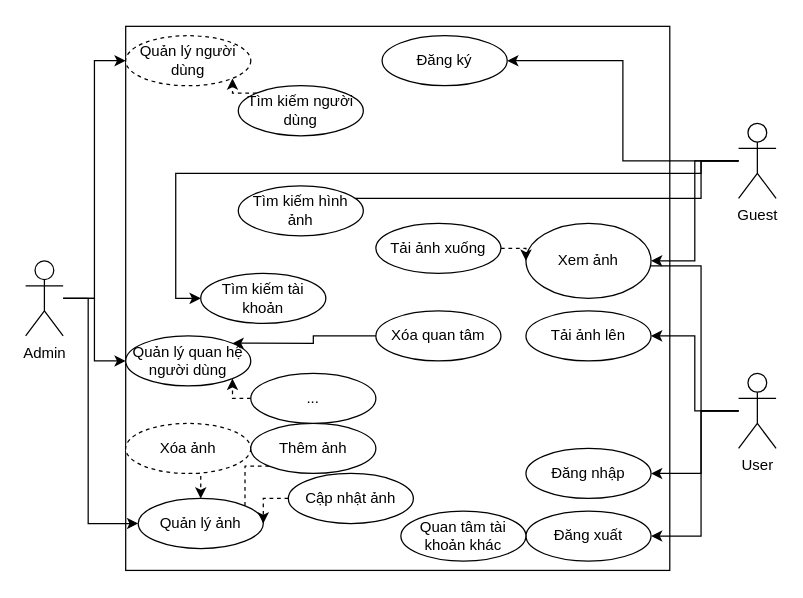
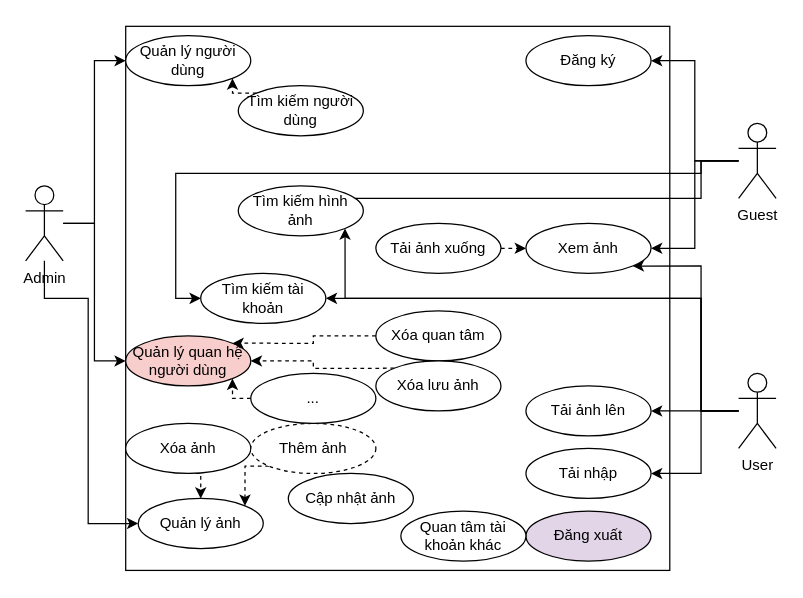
(188, 61) -> (188, 61)
(444, 61) -> (588, 61)
(588, 261) -> (588, 248)
none -> (345, 266)
(44, 298) -> (44, 223)
none -> (338, 298)
(588, 336) -> (588, 411)
(310, 343) -> (310, 343)
(188, 361) -> (188, 361)
none -> (323, 368)
none -> (438, 386)
(188, 448) -> (188, 448)
(313, 448) -> (313, 448)
(588, 473) -> (588, 473)
(267, 498) -> none
(245, 499) -> (245, 495)
(701, 526) -> none
(588, 536) -> (588, 536)
